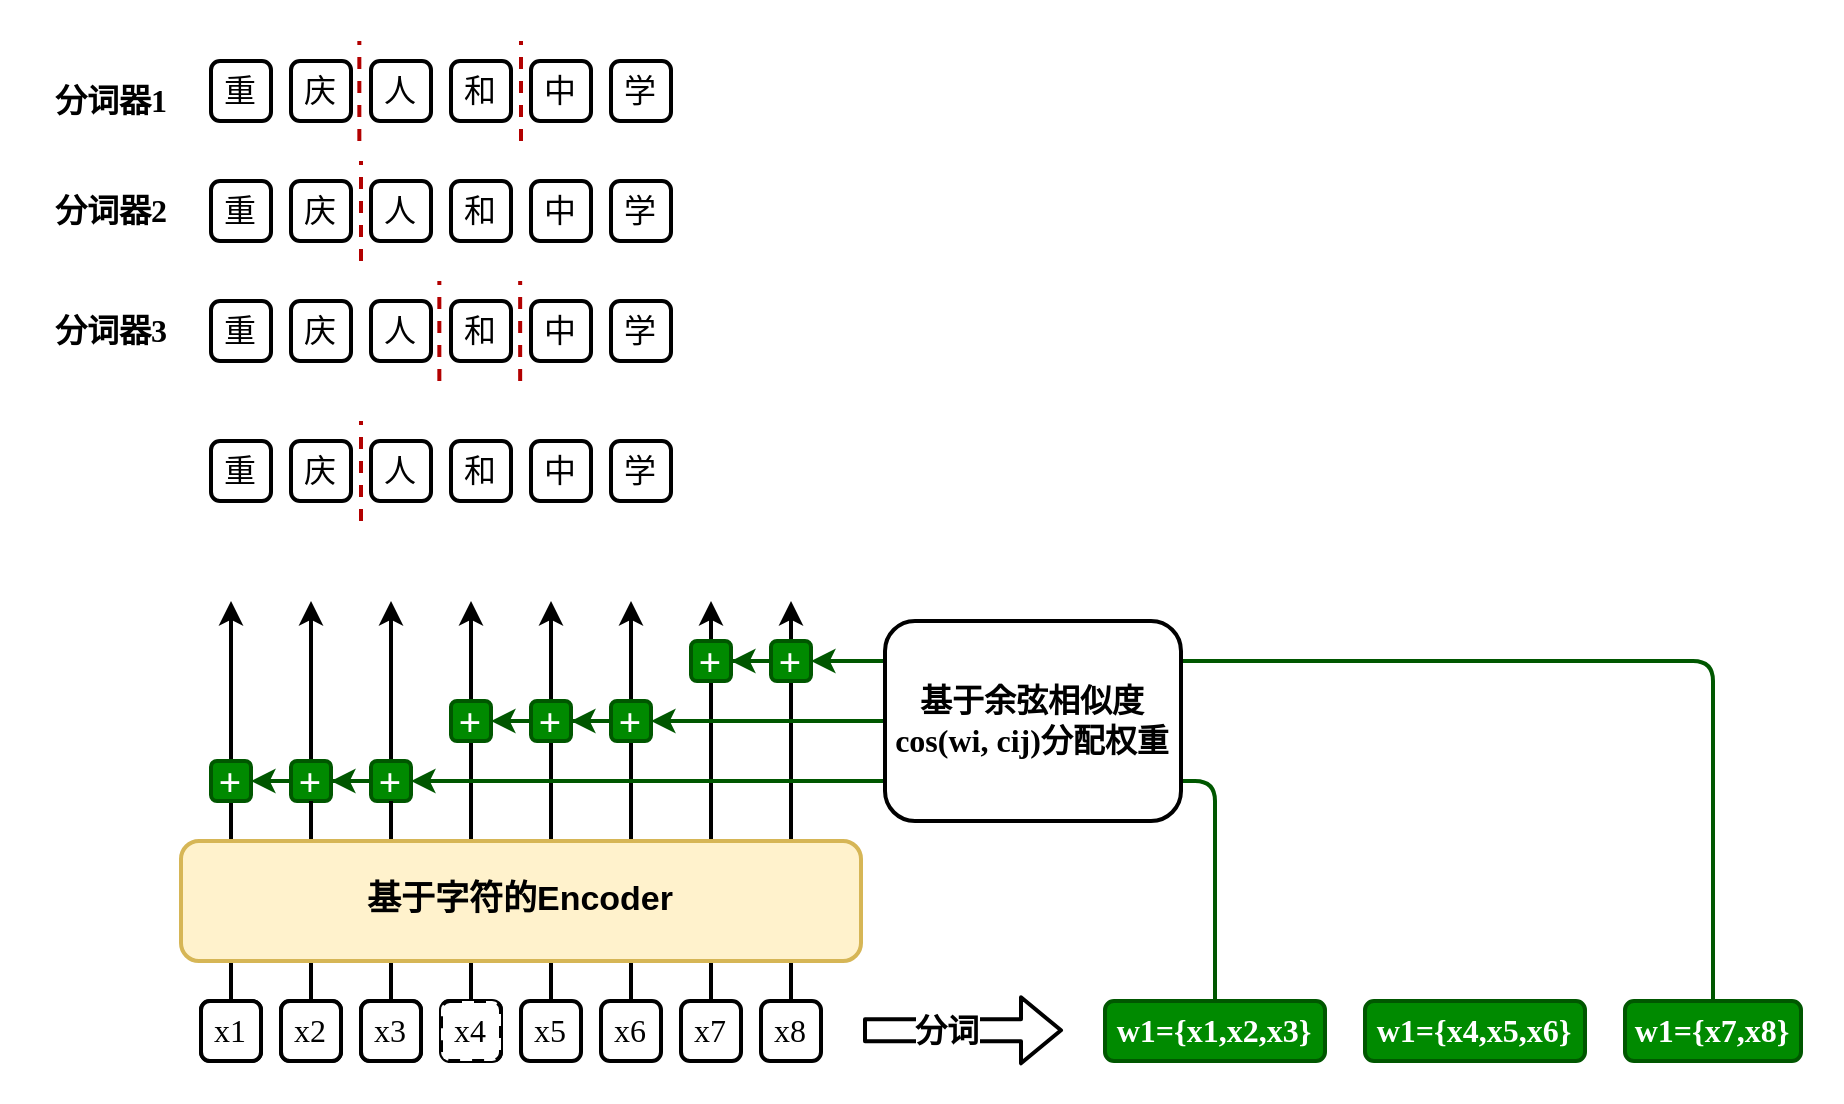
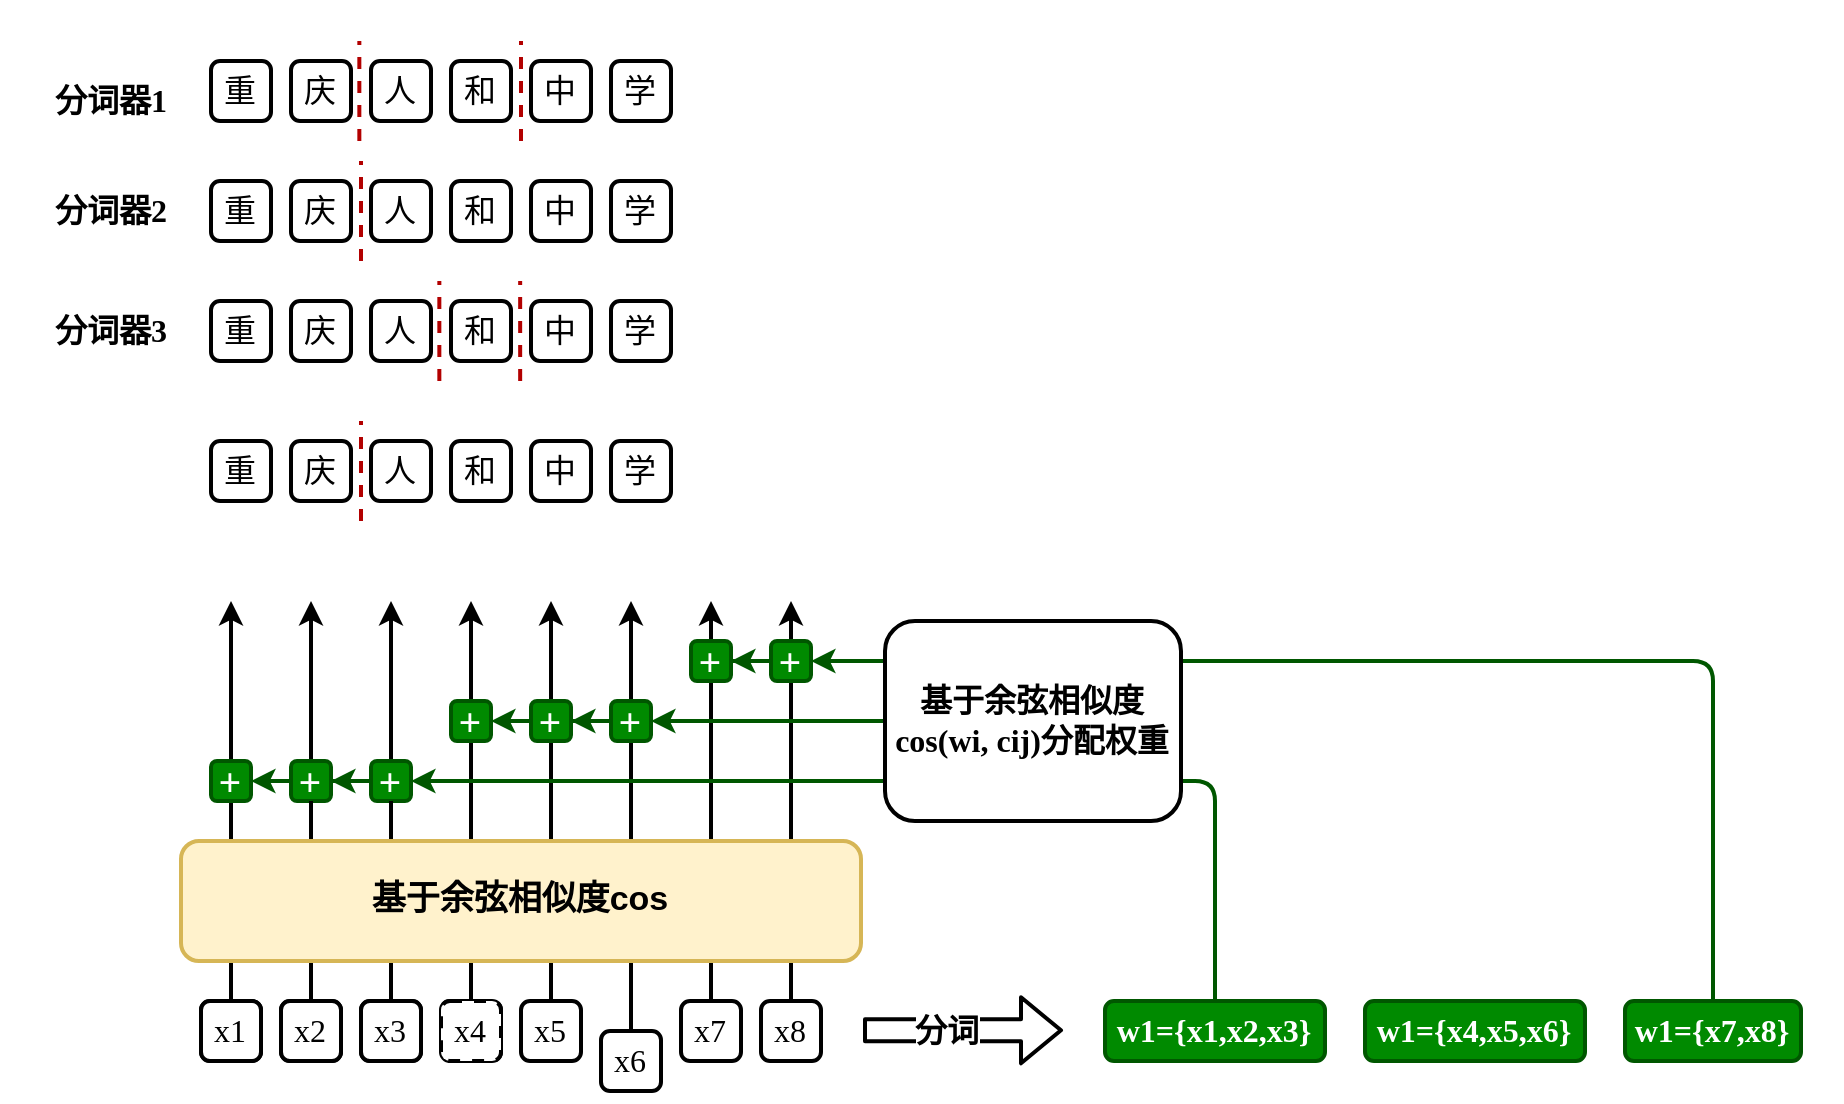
(521, 901) -> (521, 901)
(631, 1031) -> (631, 1061)
